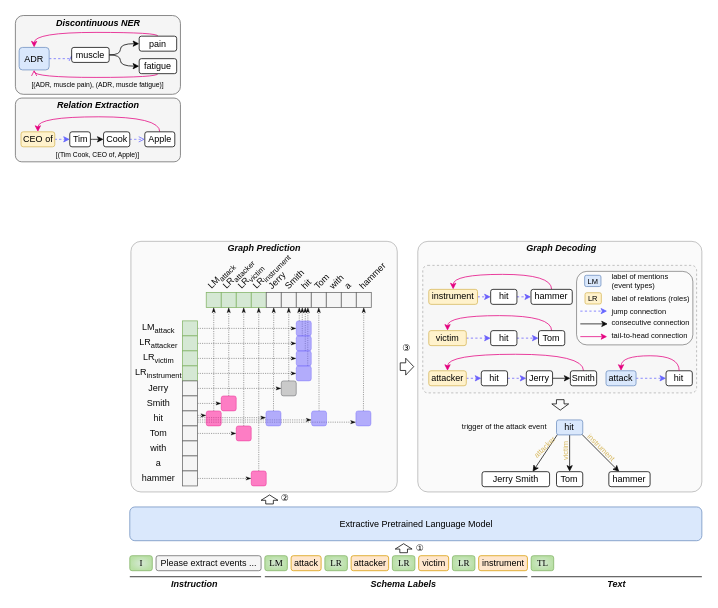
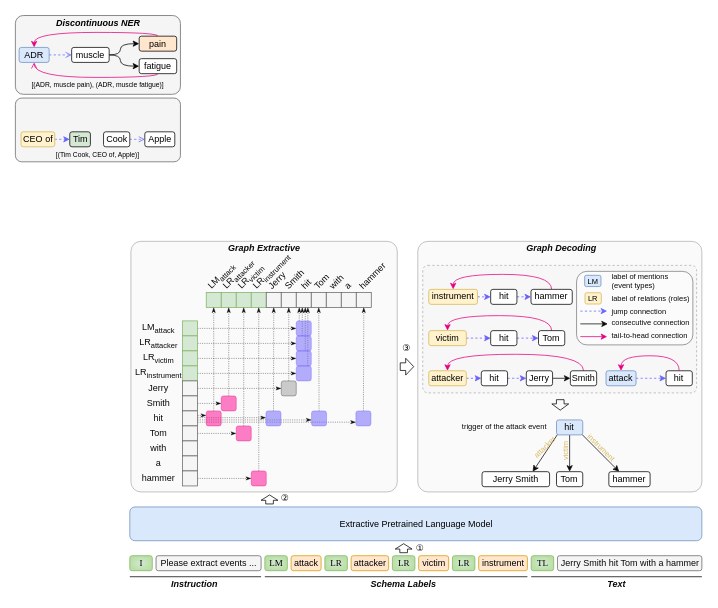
(158, 44) -> (158, 44)
(34, 59) -> (34, 55)
(98, 105) -> none
(138, 119) -> none
(80, 139) -> (80, 139)
(92, 139) -> none
(264, 249) -> (264, 249)
none -> (629, 563)
